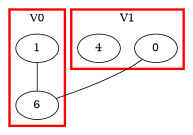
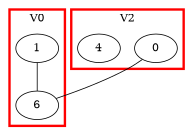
(127, 19) -> (127, 19)
